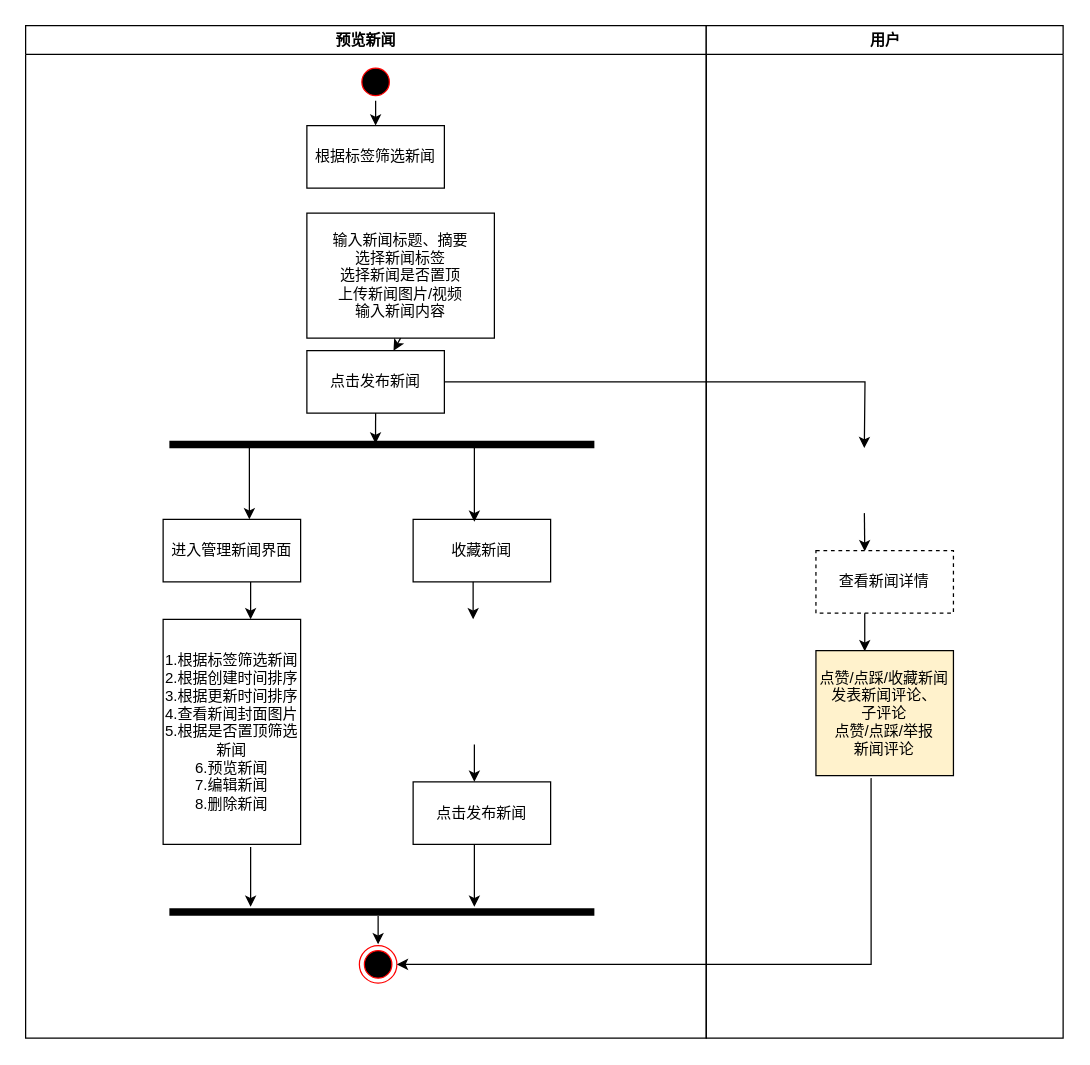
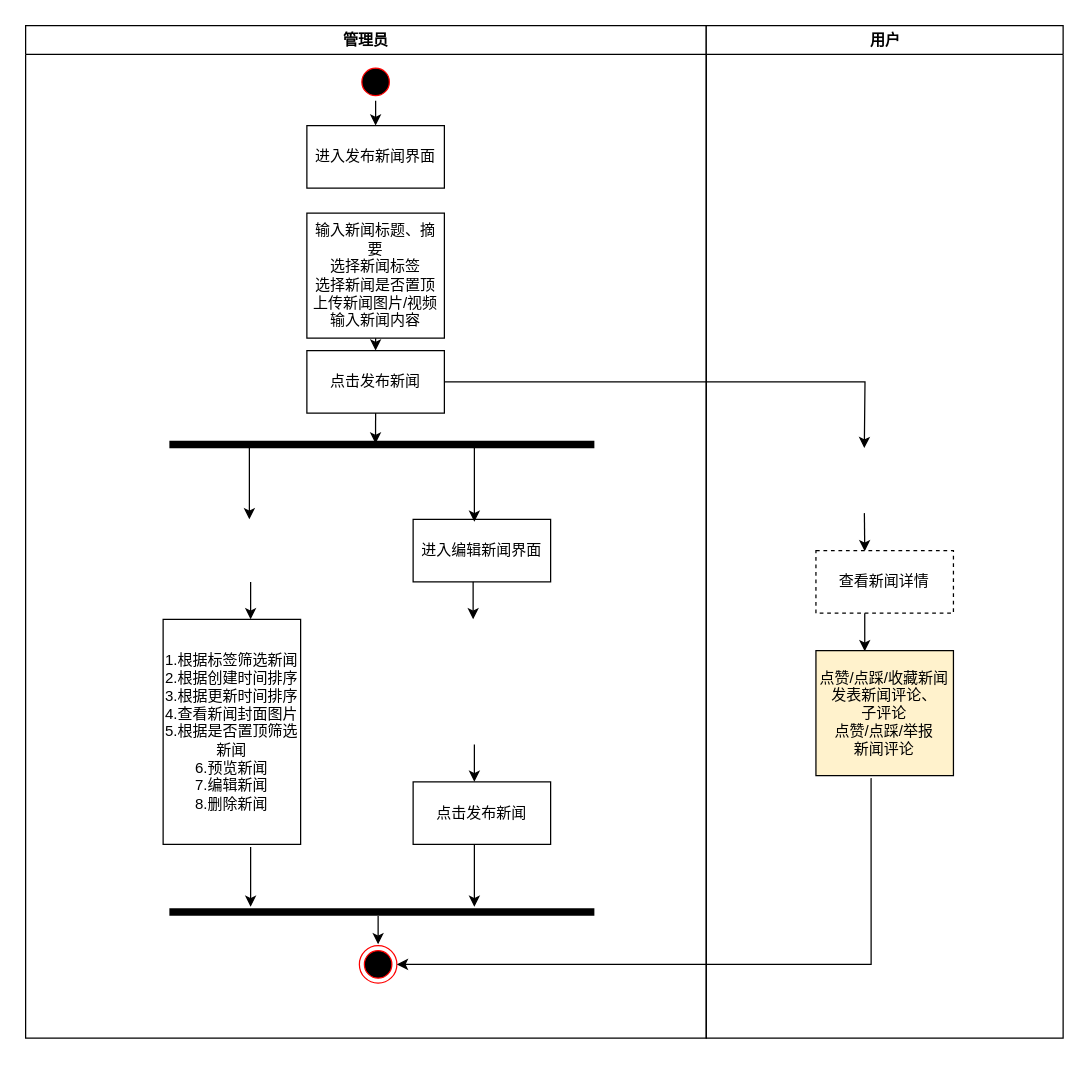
(366, 41) -> (366, 41)
(376, 157) -> (376, 157)
(401, 276) -> (376, 276)
(232, 551) -> none
(482, 551) -> (482, 551)
